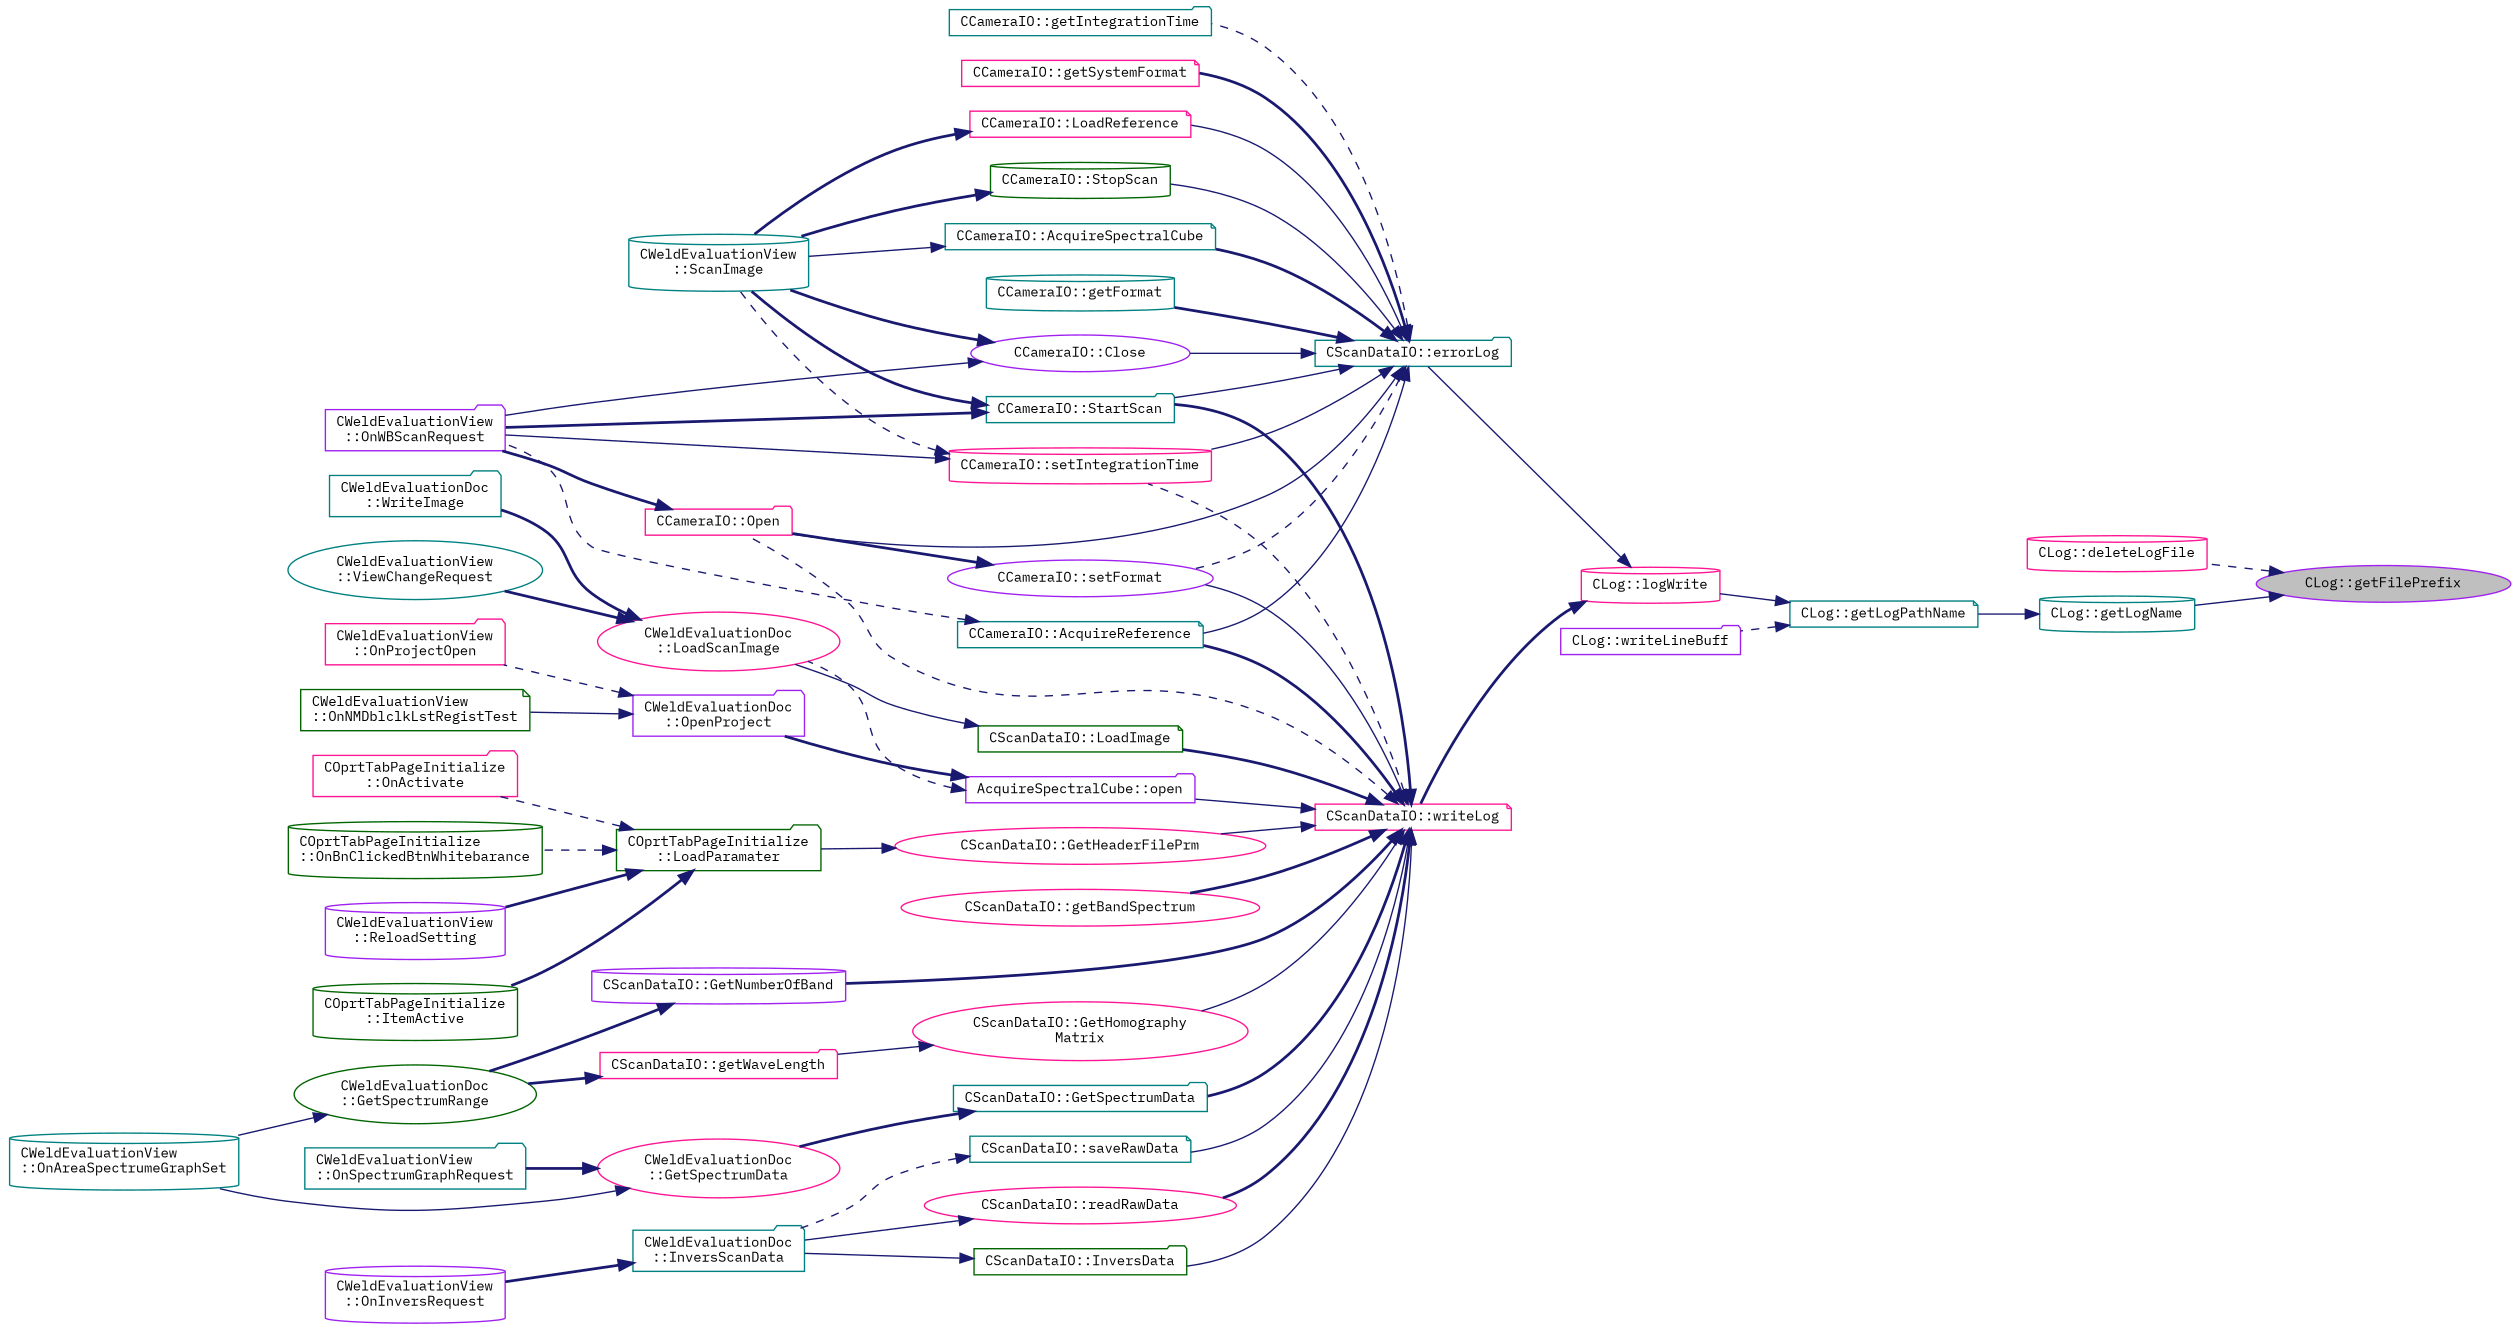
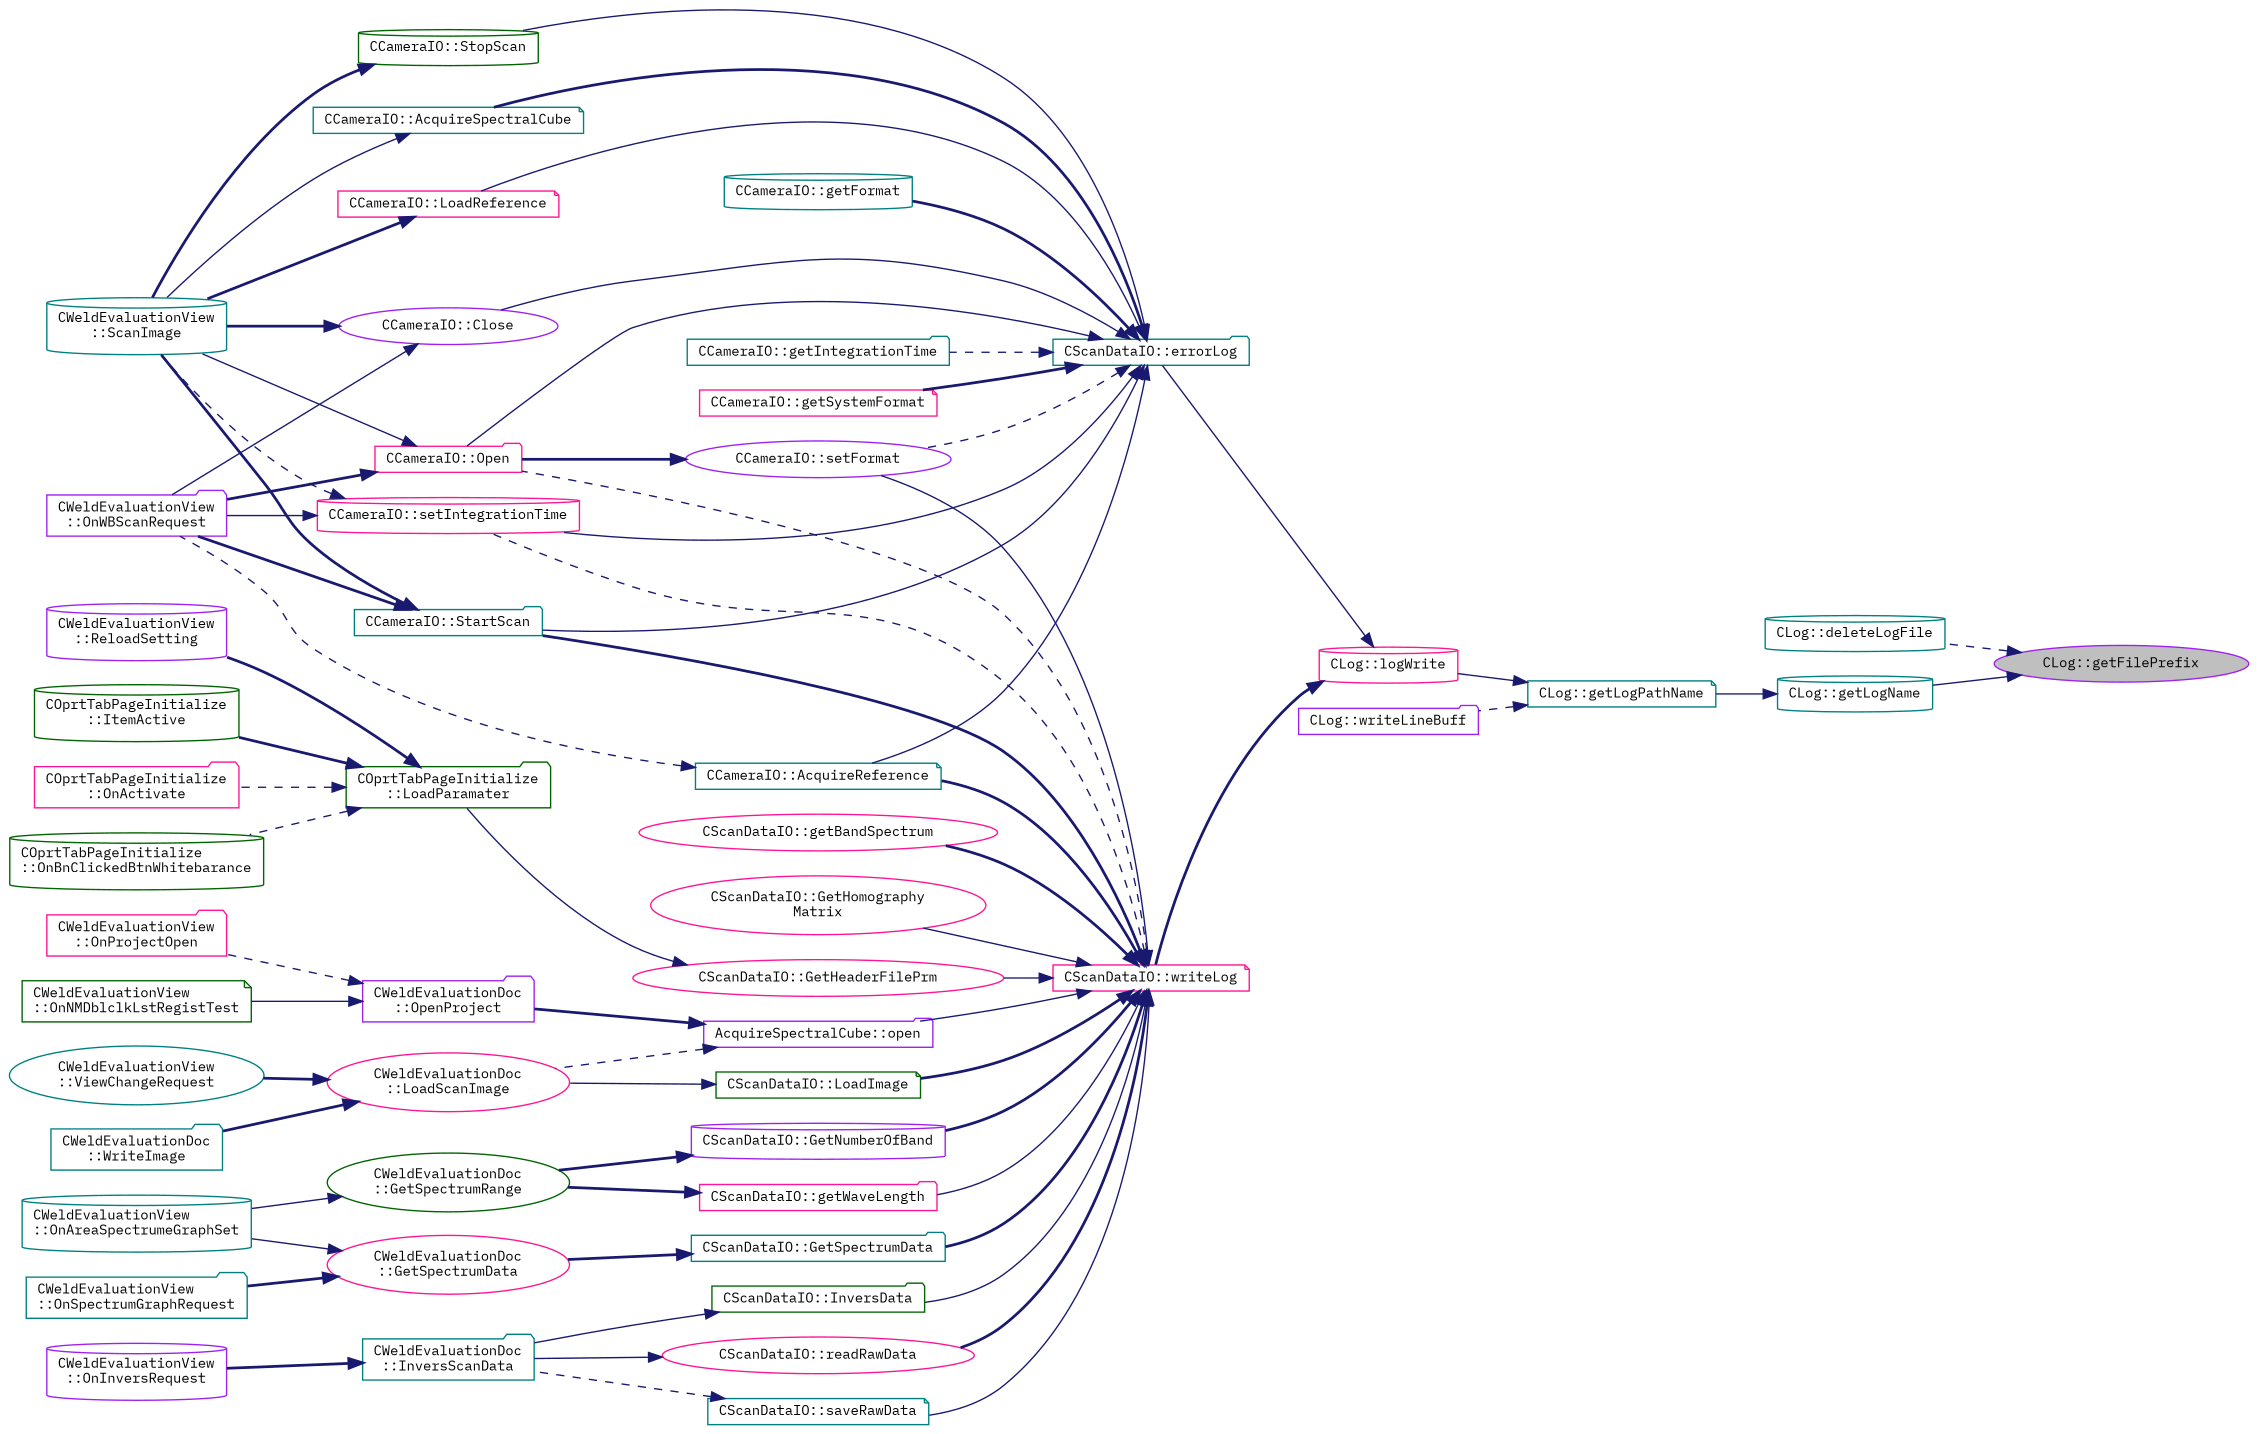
none -> (303, 397)
(2117, 554) -> (1855, 634)
(879, 1050) -> (1060, 1124)
